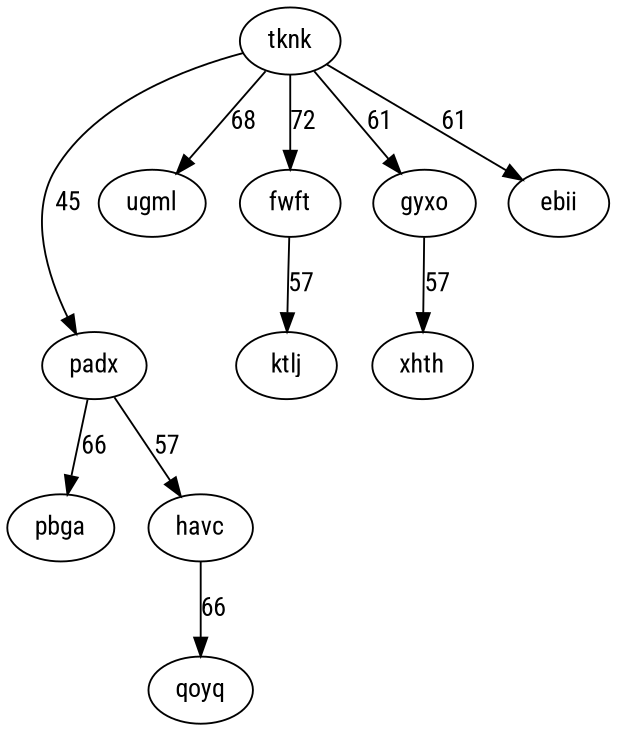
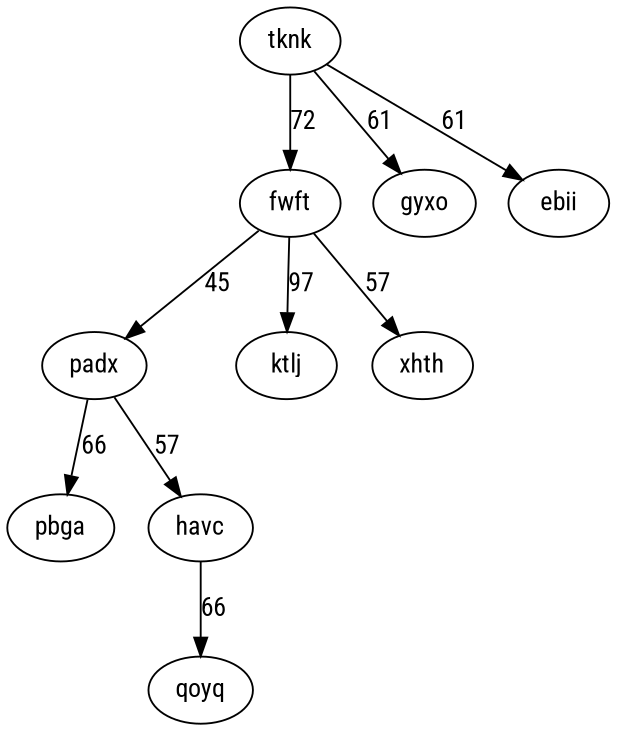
(77, 141) -> (200, 279)
(152, 203) -> none
(424, 275) -> (350, 277)
(301, 284) -> (301, 284)
